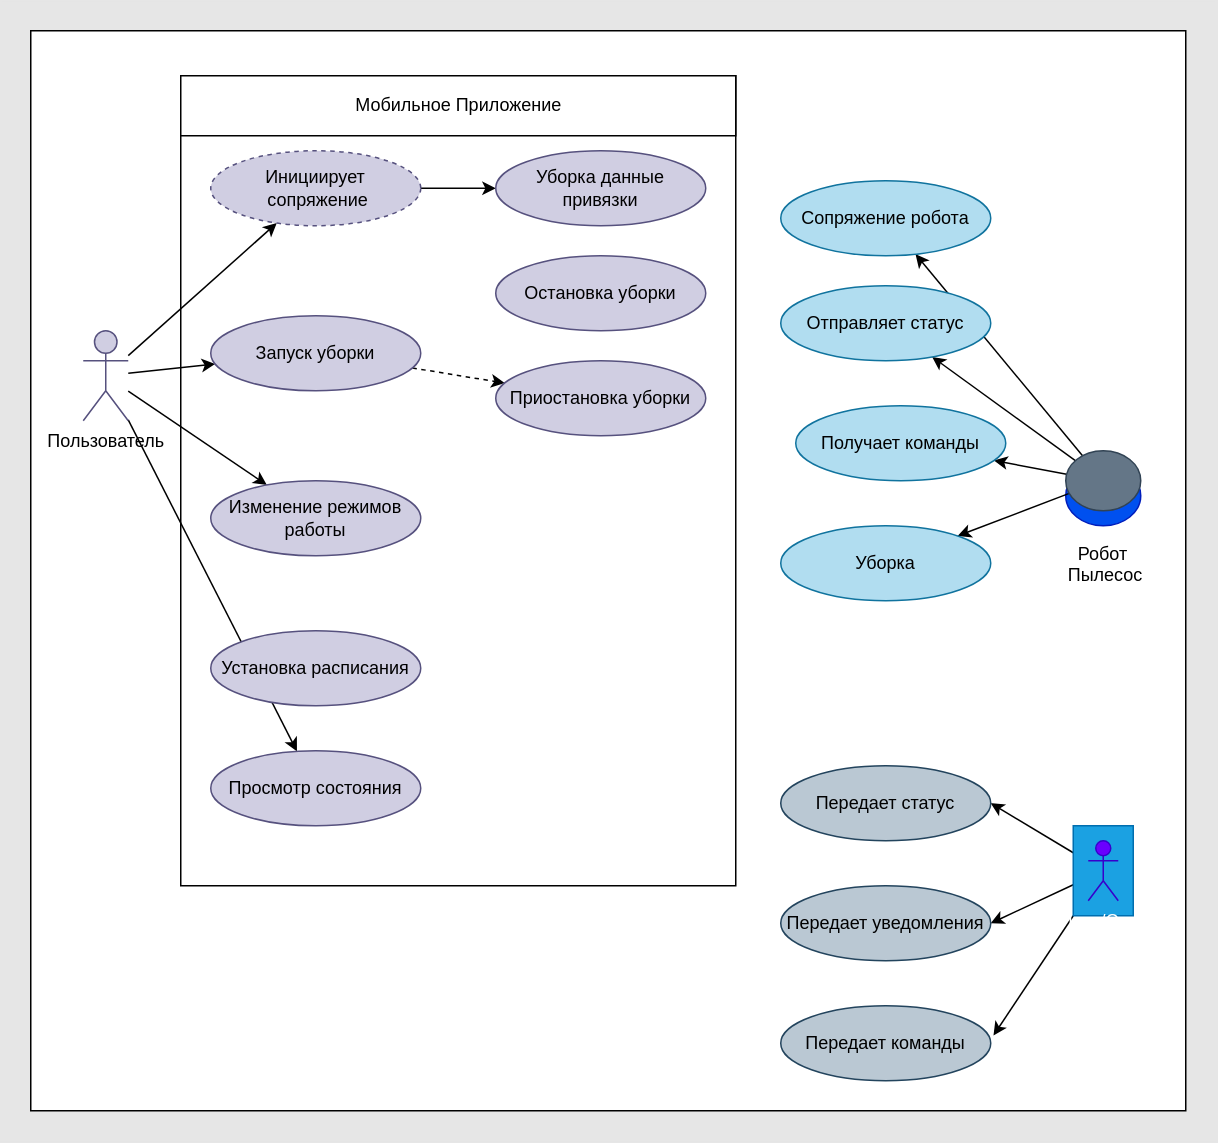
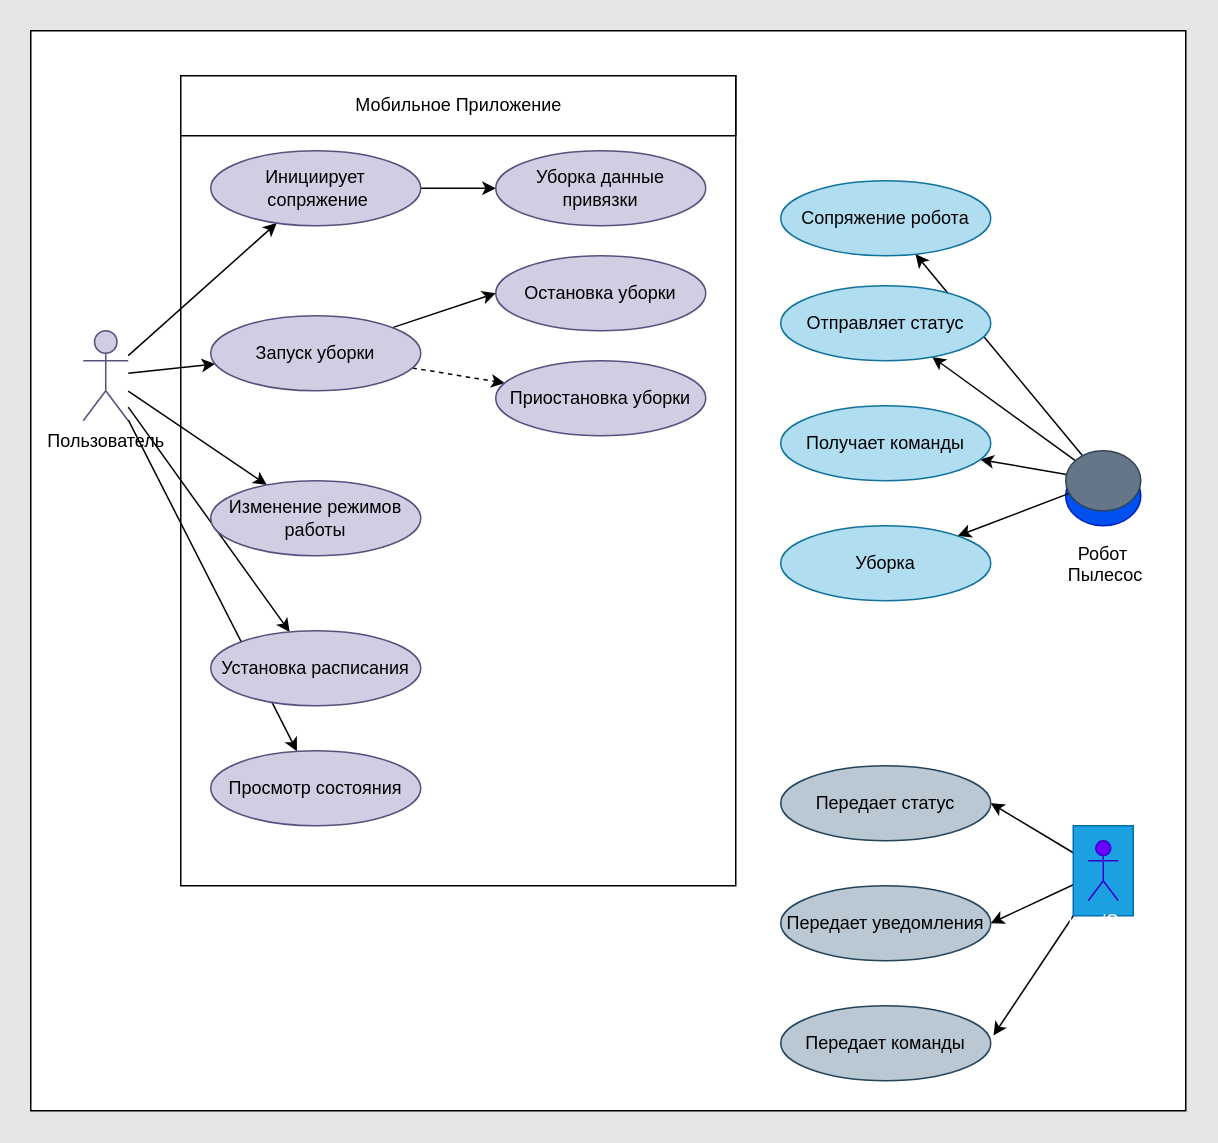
(316, 188) -> (316, 188)
none -> (439, 312)
(901, 443) -> (886, 443)
none -> (170, 466)
